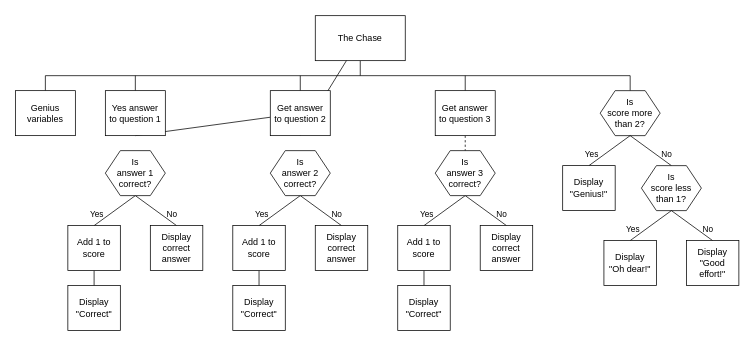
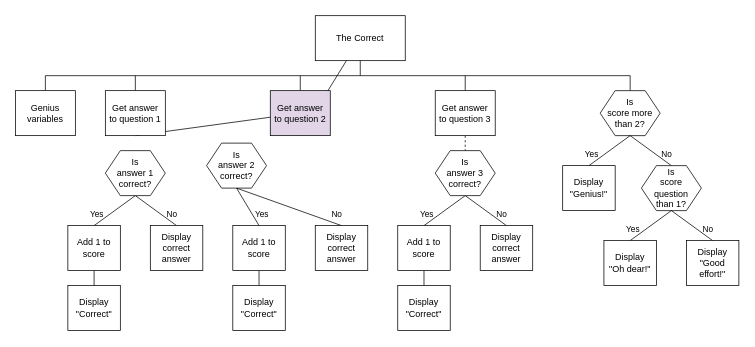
(360, 38) -> (360, 38)
(135, 113) -> (135, 113)
(300, 113) -> (300, 113)
(300, 173) -> (237, 165)
(672, 188) -> (672, 188)
